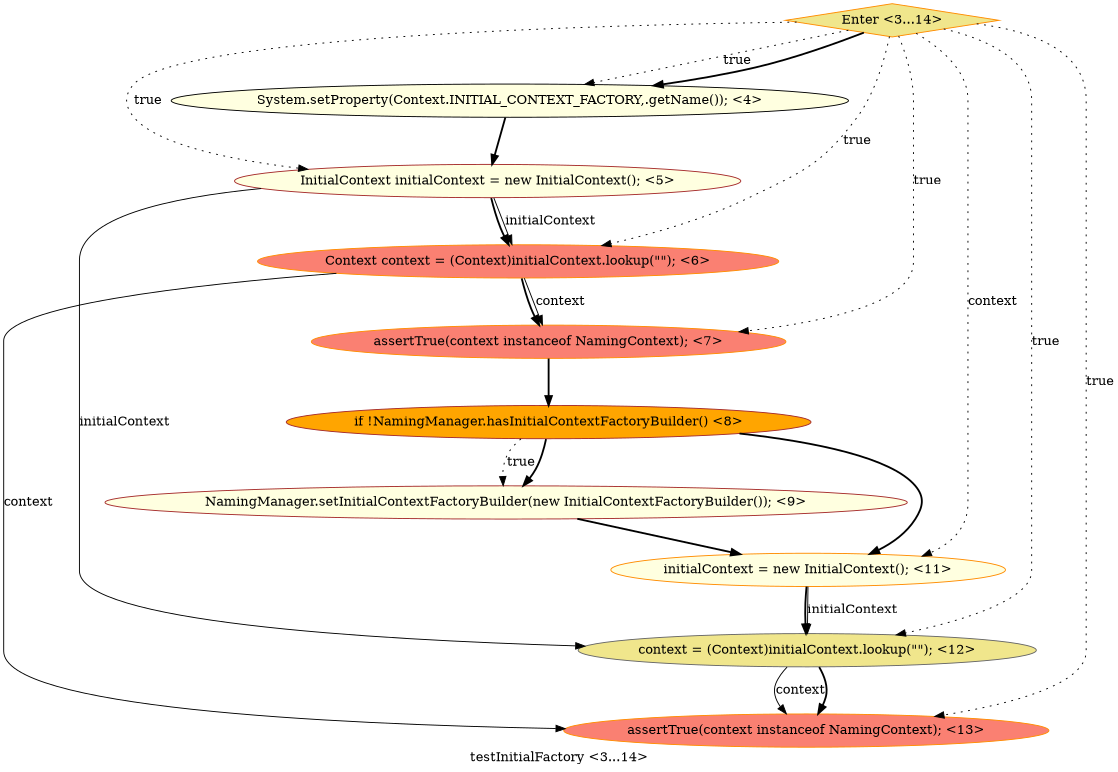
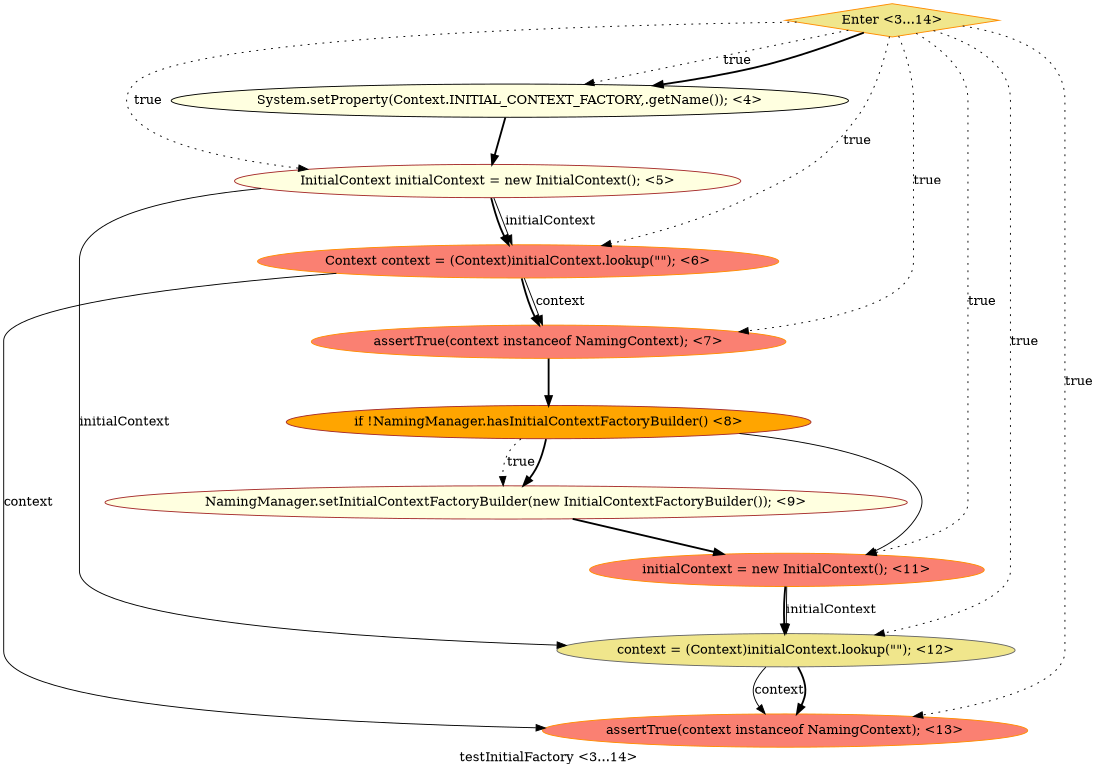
(993, 302) -> (982, 302)
(872, 460) -> (874, 461)
(808, 570) -> (787, 570)
